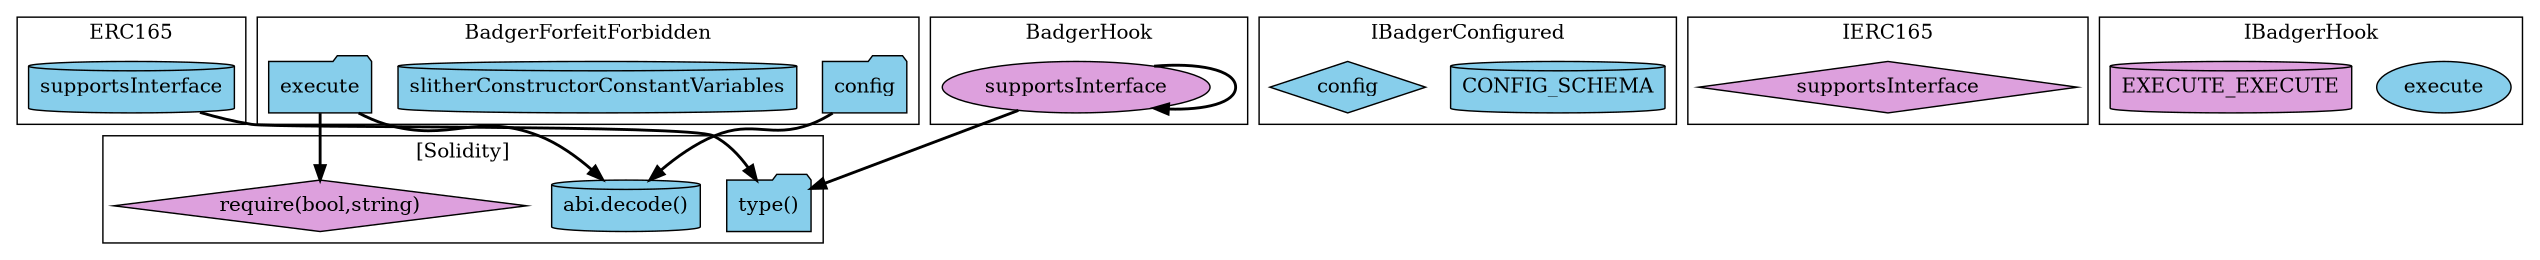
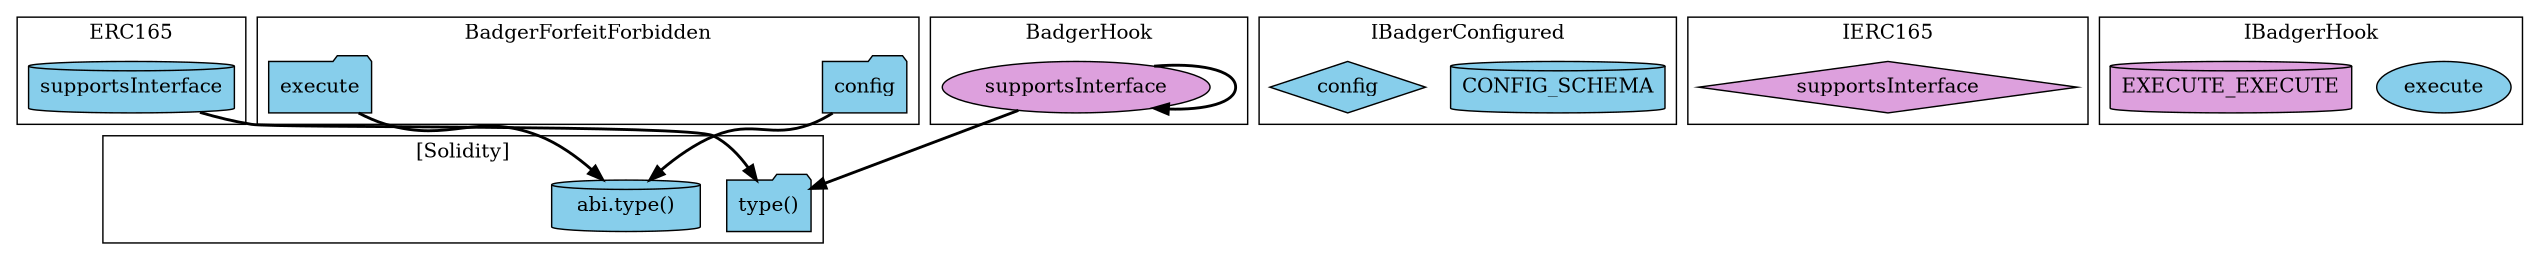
(597, 87) -> none
(320, 206) -> none
(626, 206) -> (626, 206)
